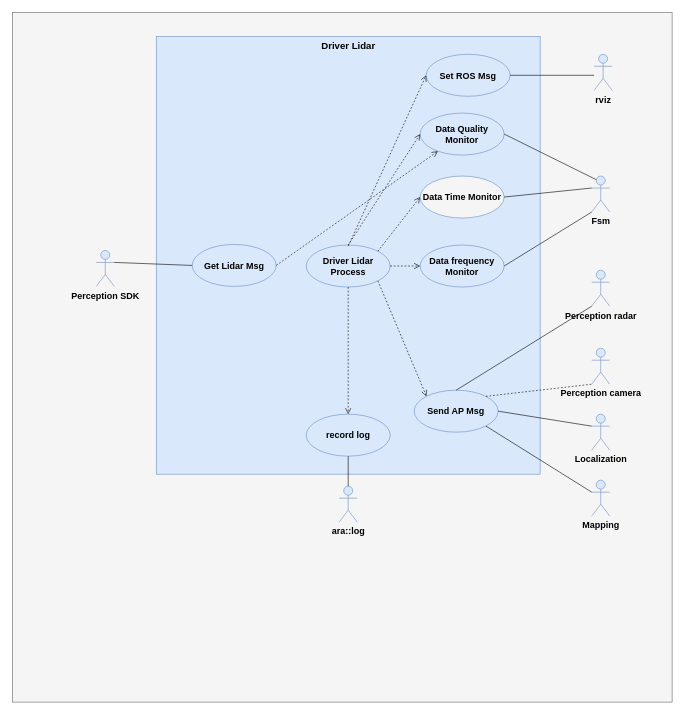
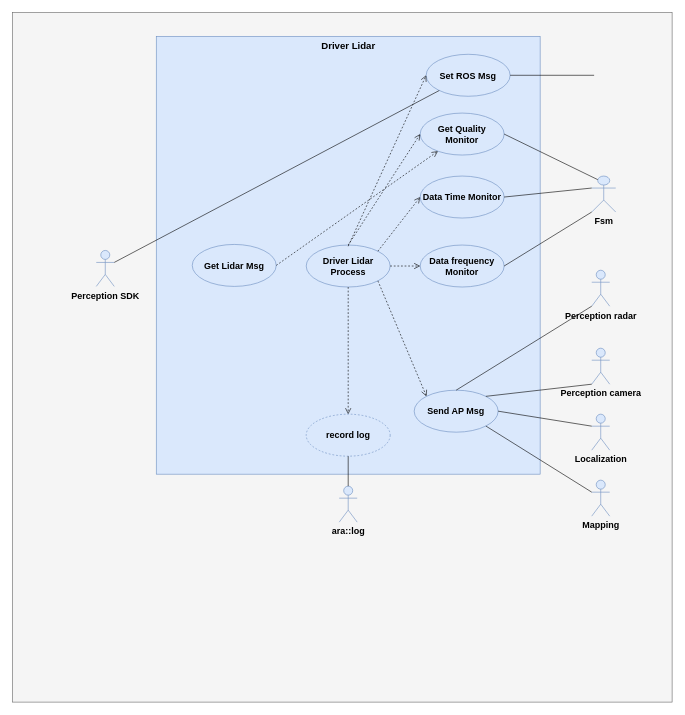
(603, 72) -> none
(462, 134) -> (462, 134)
(601, 194) -> (604, 194)
(462, 197) -> (462, 197)
(154, 264) -> (277, 176)
(538, 390) -> (538, 390)
(348, 435) -> (348, 435)
